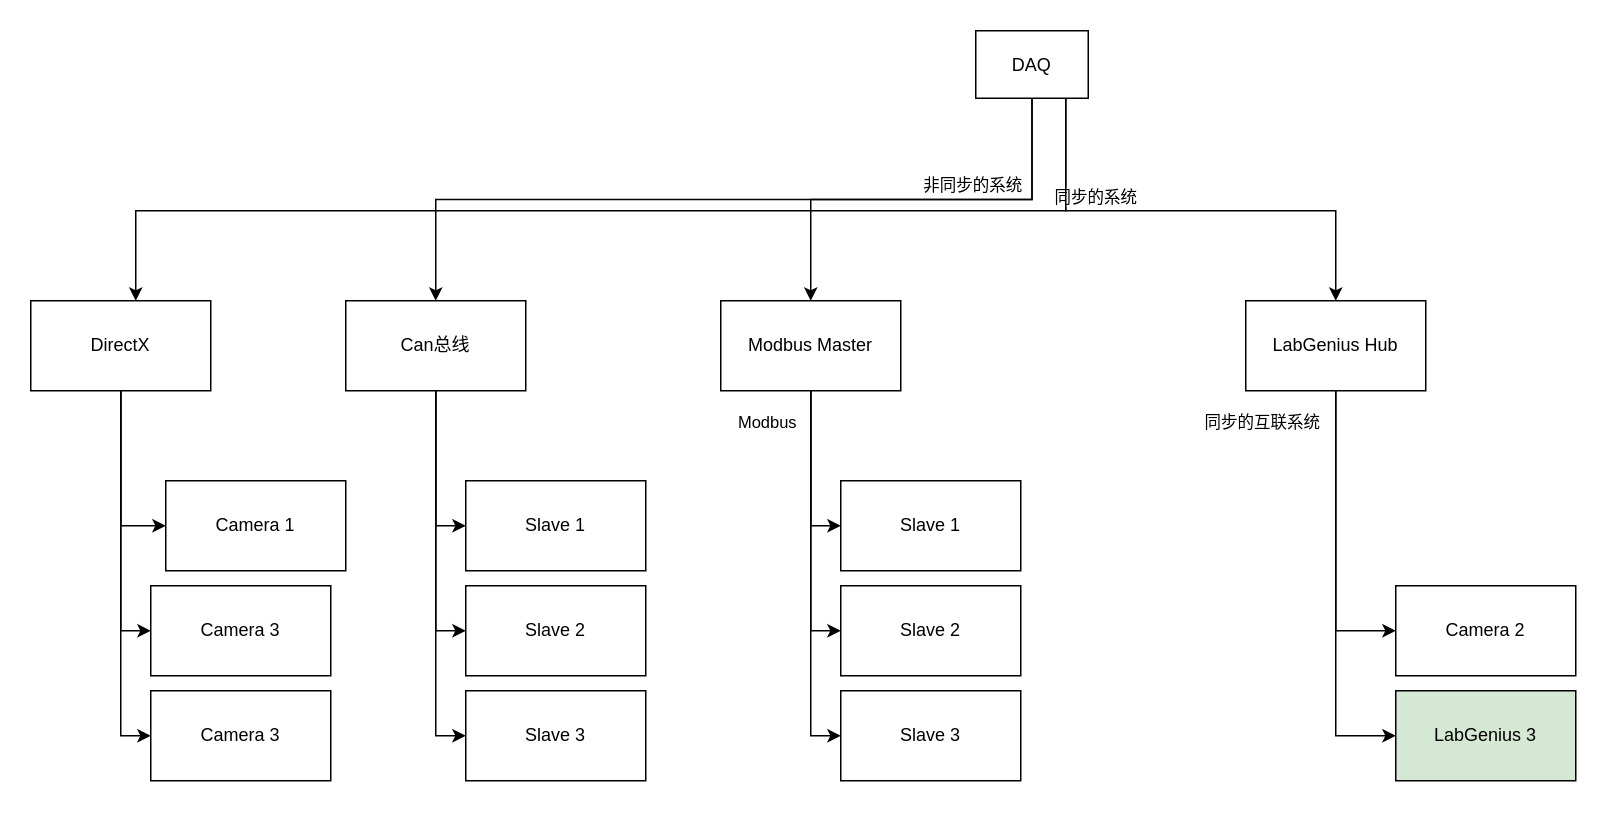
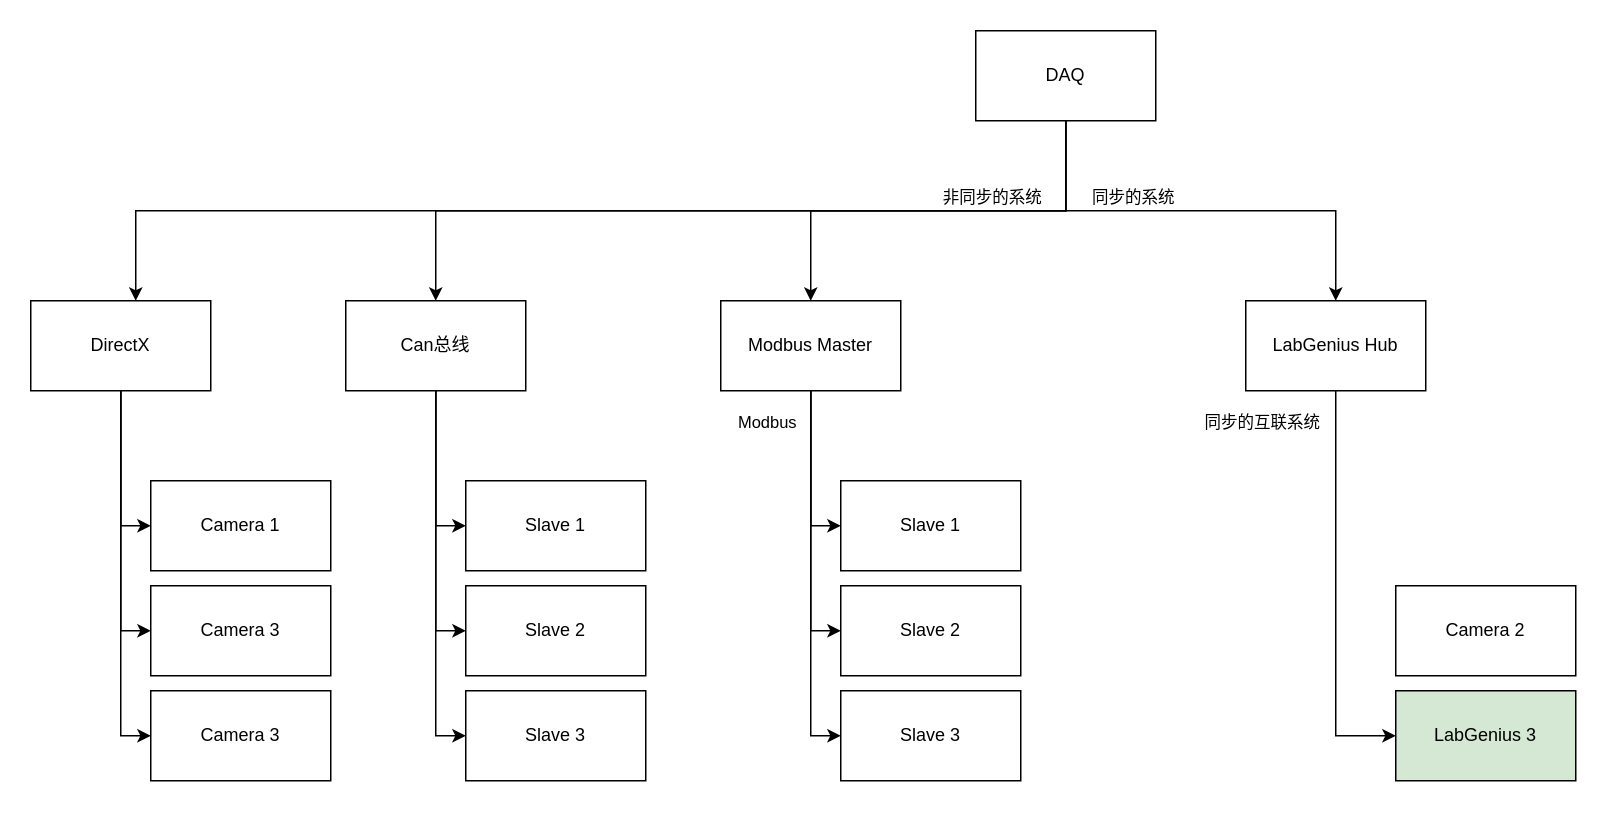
(1032, 65) -> (1066, 76)
(256, 526) -> (241, 526)
(1362, 631) -> none
